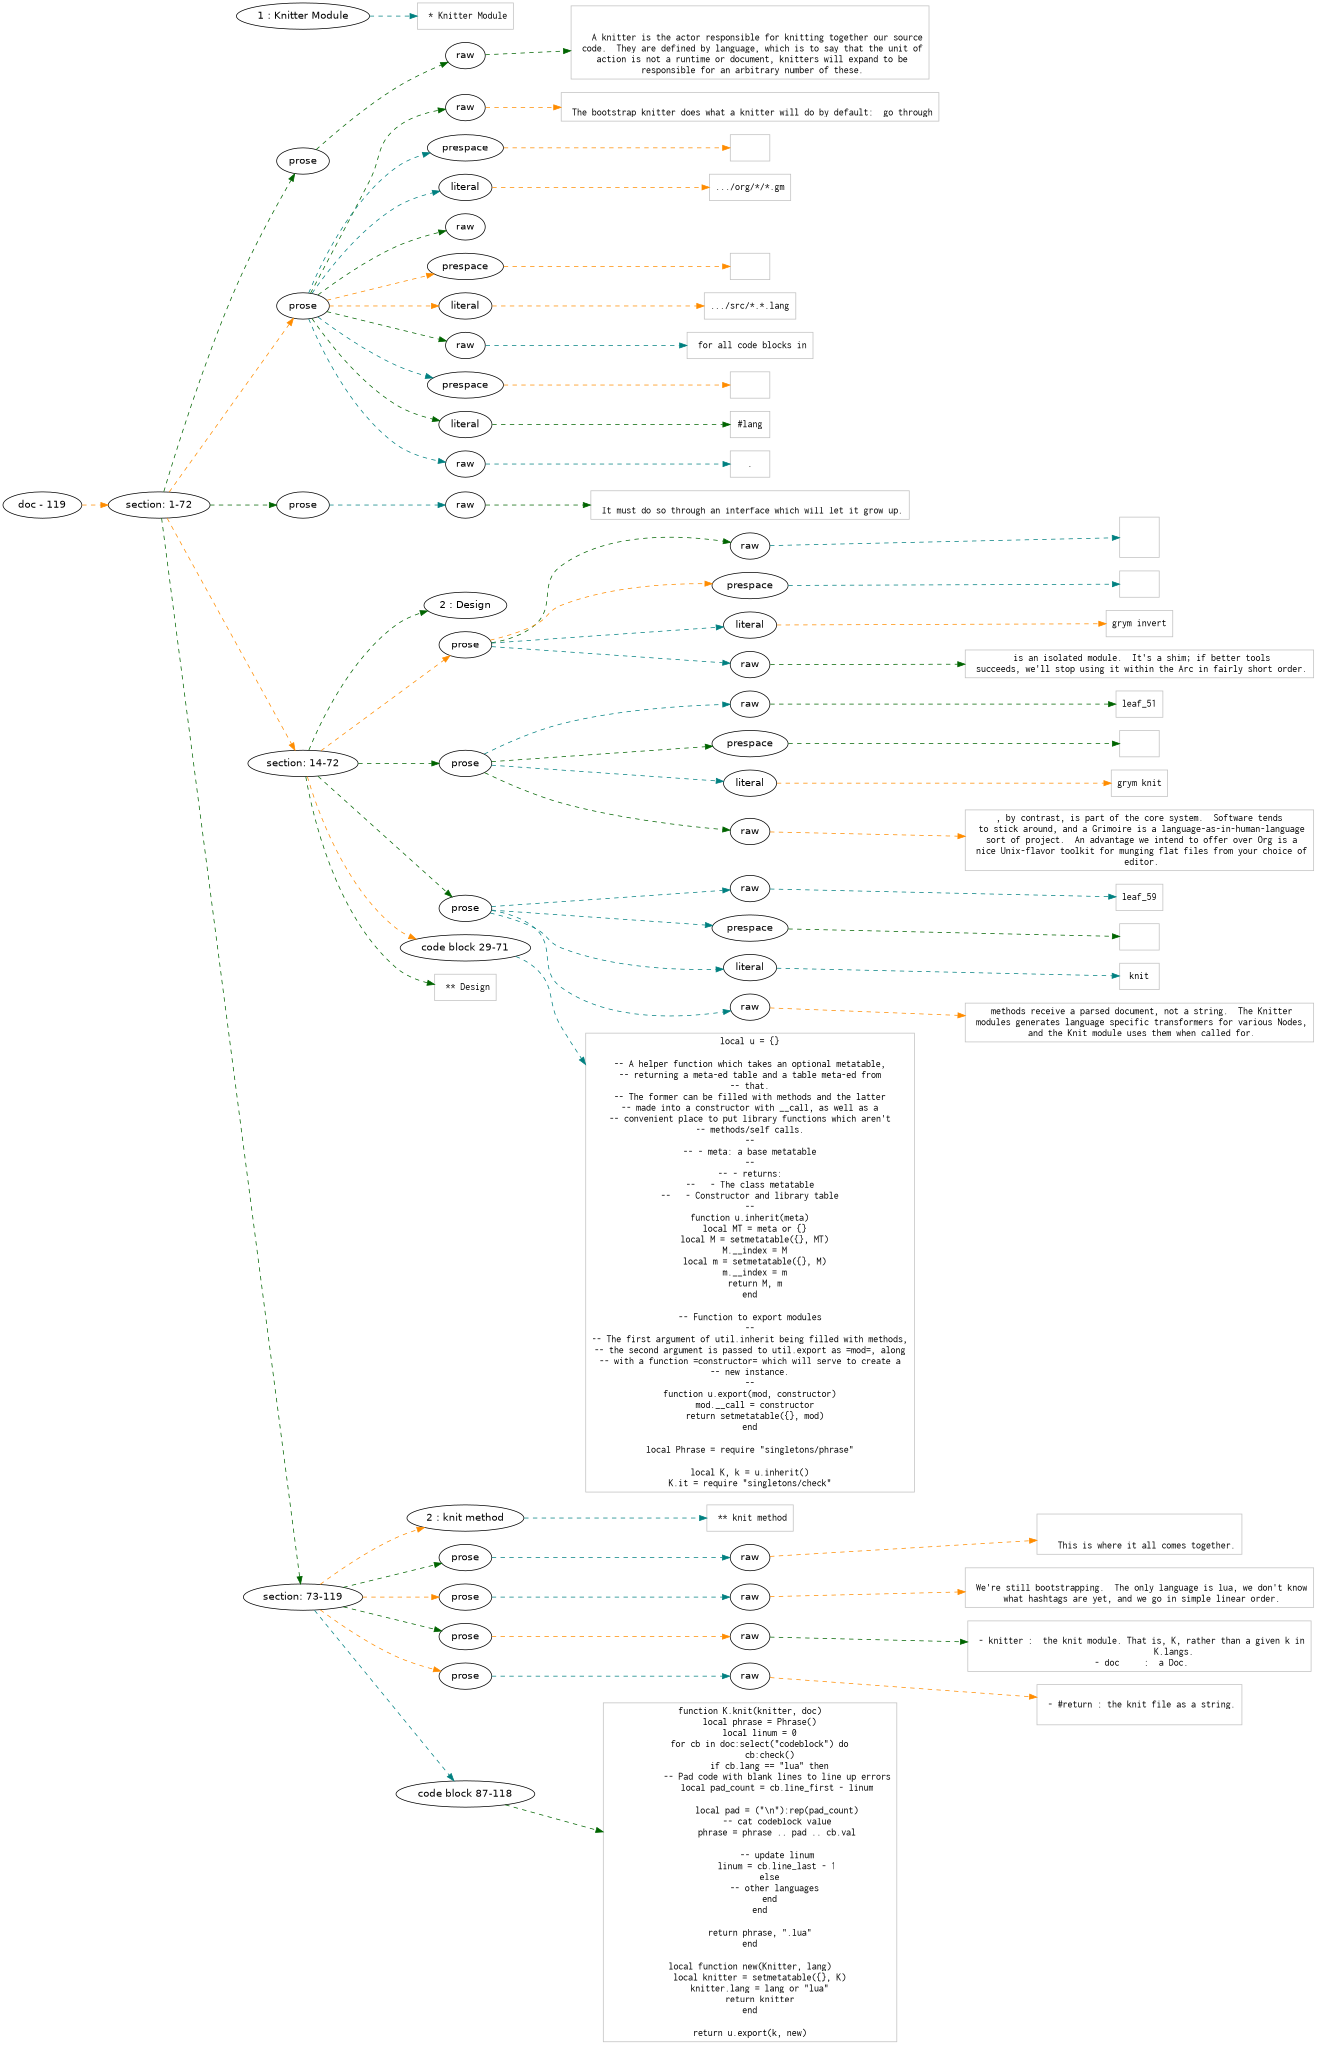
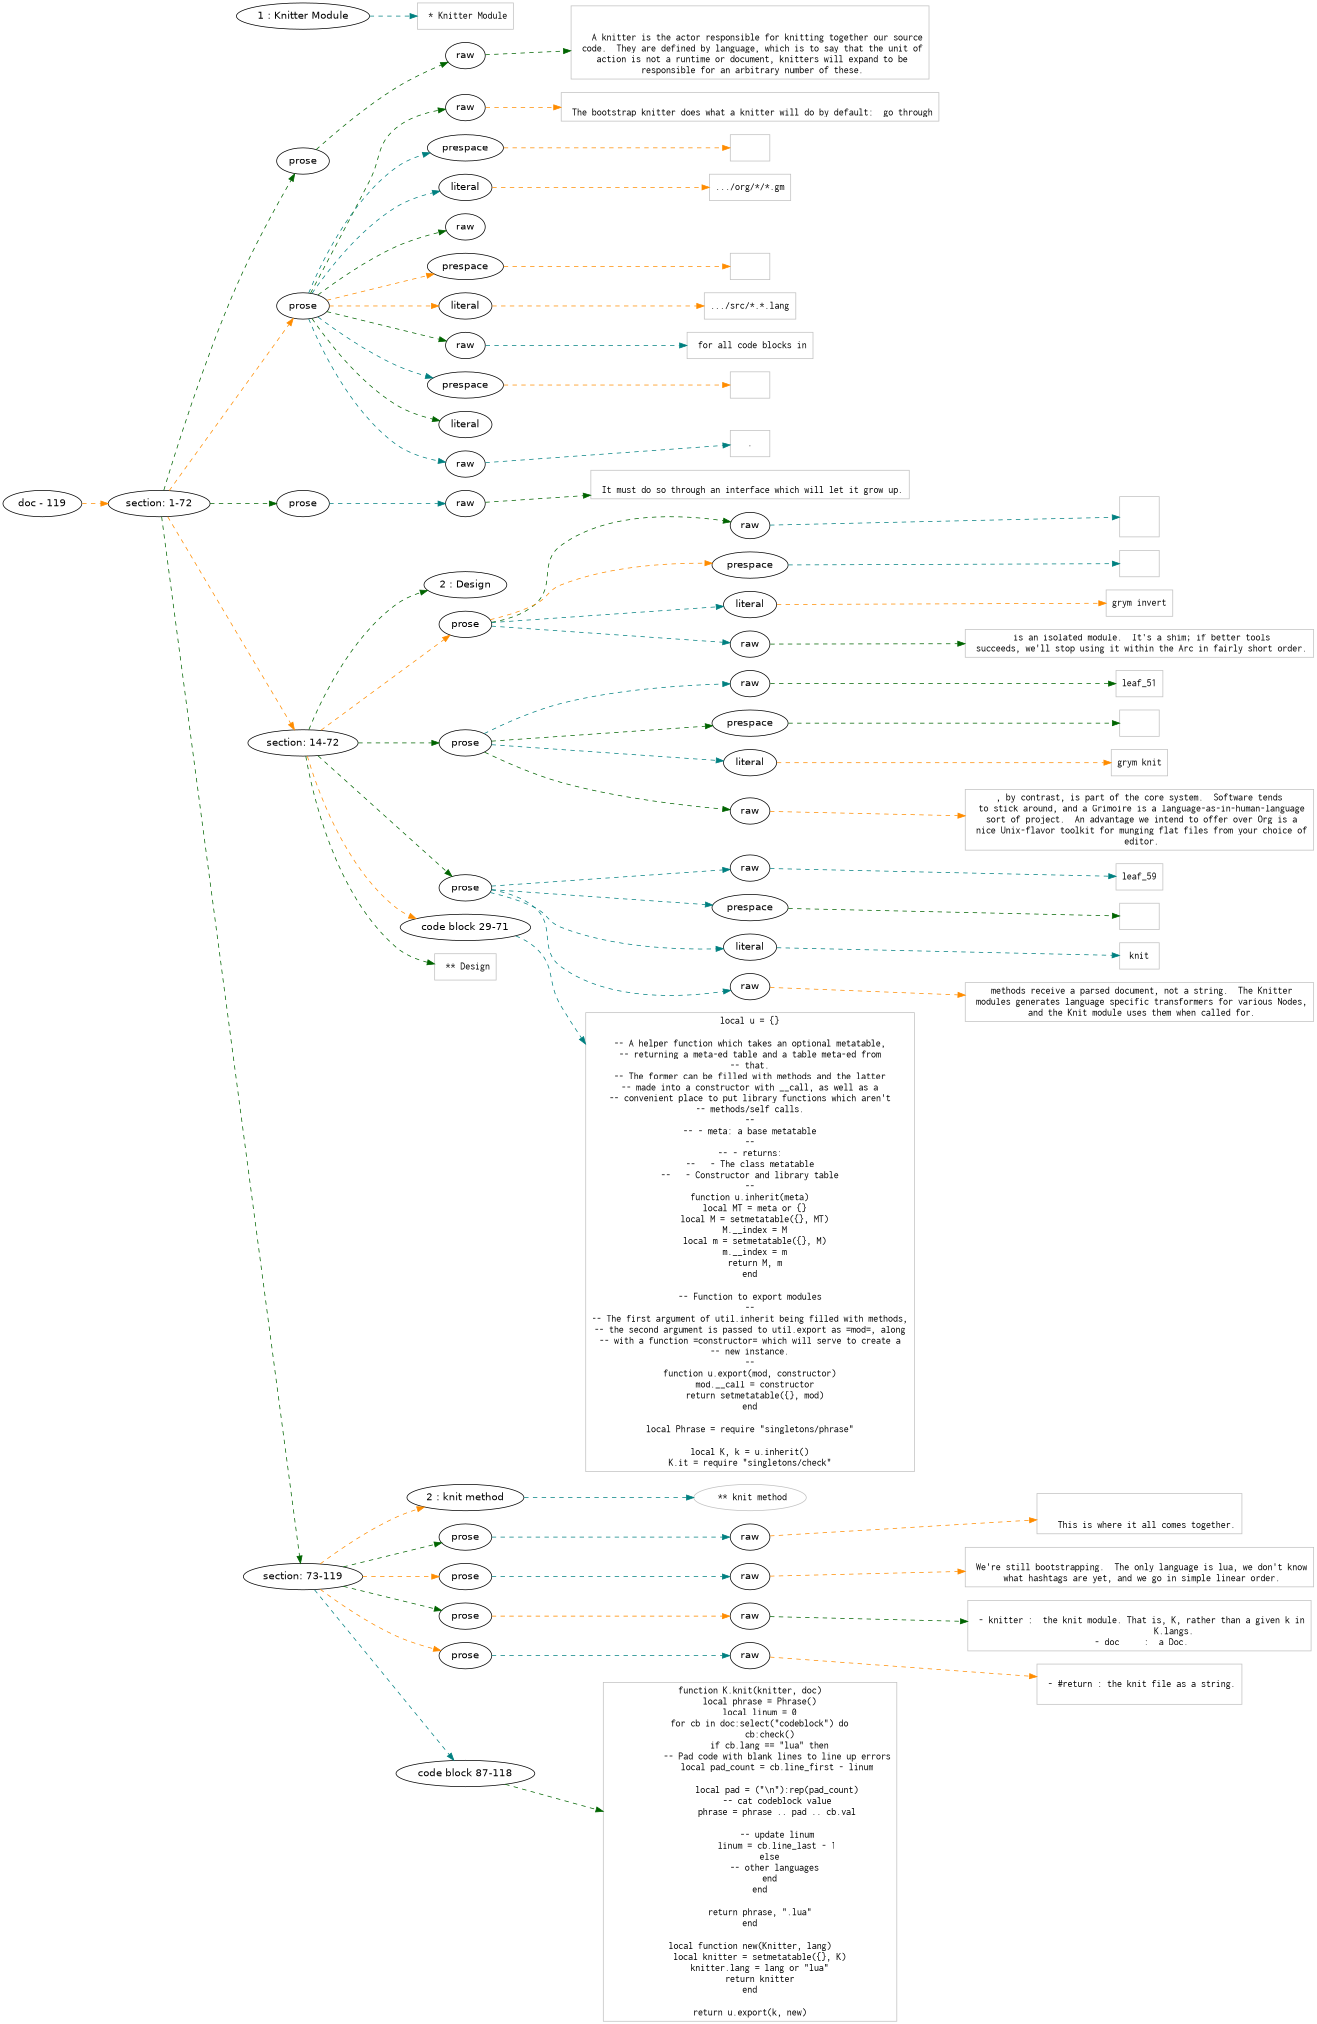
(750, 425) -> none
(750, 1518) -> (750, 1498)
